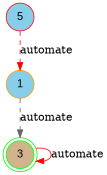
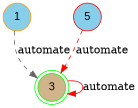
(20, 47) -> (74, 48)
